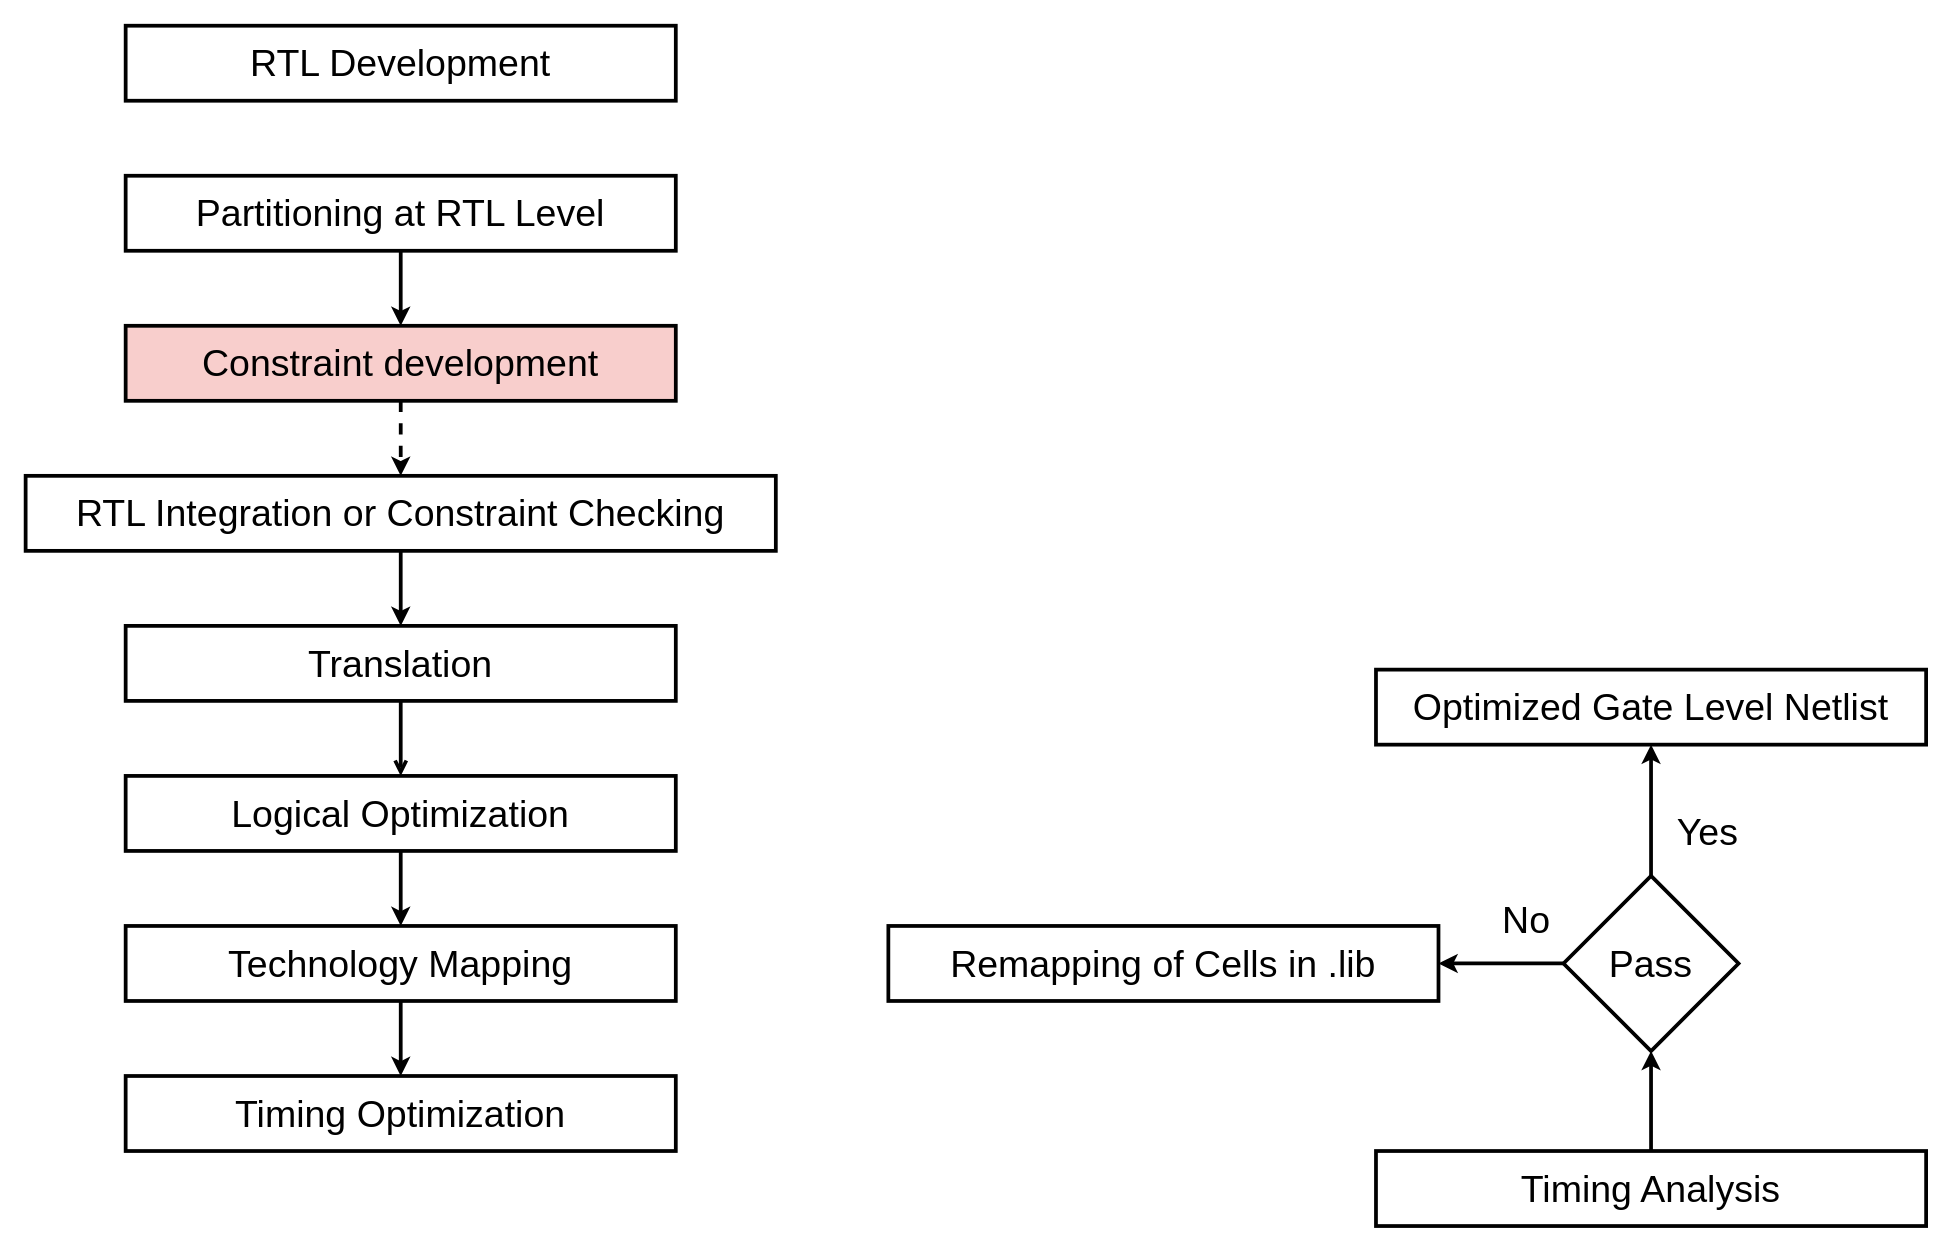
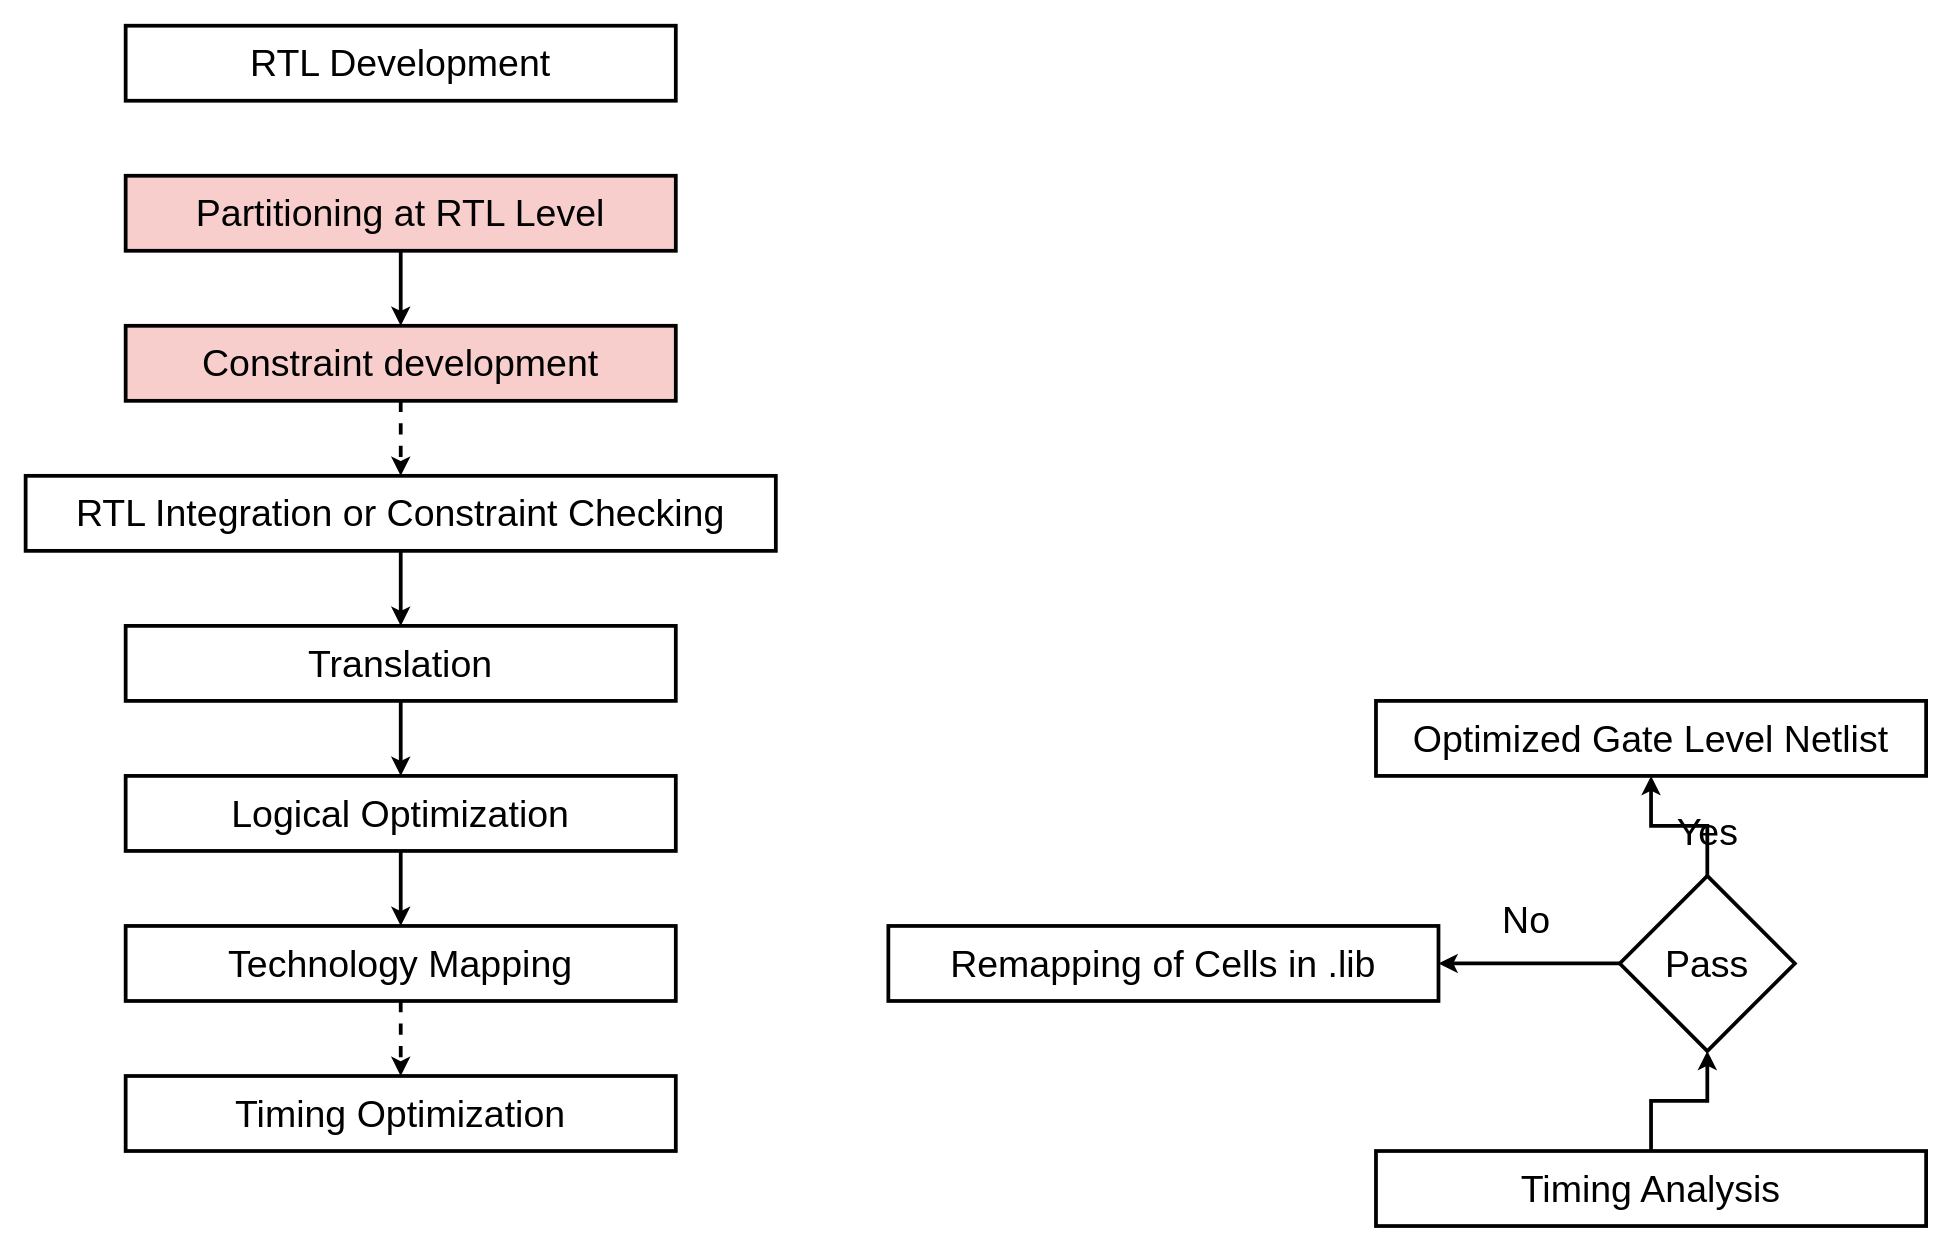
(401, 213) -> (401, 213)
(1651, 707) -> (1651, 738)
(401, 760) -> (401, 760)
(1651, 963) -> (1707, 963)
(401, 1017) -> (401, 1017)
